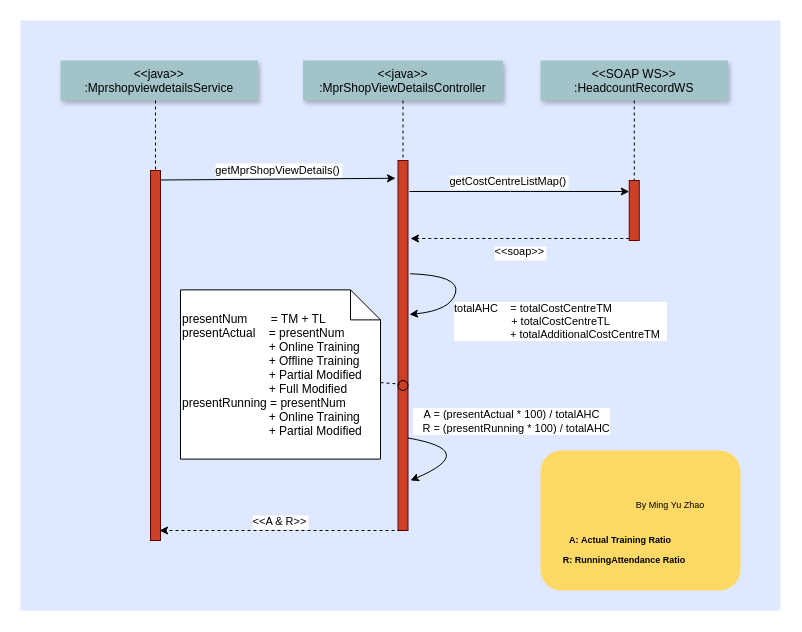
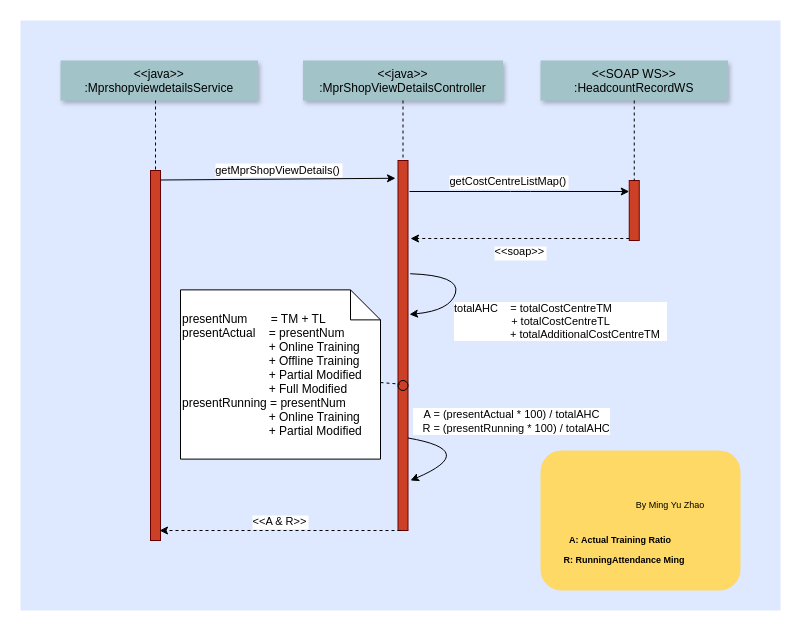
(625, 561) -> (625, 561)
